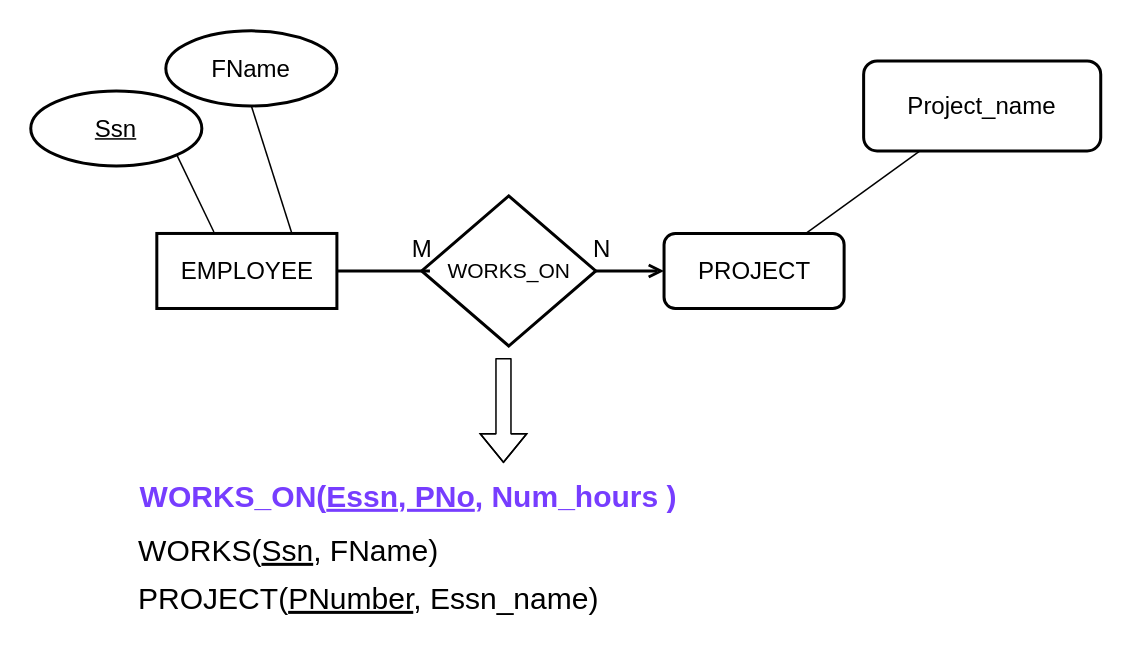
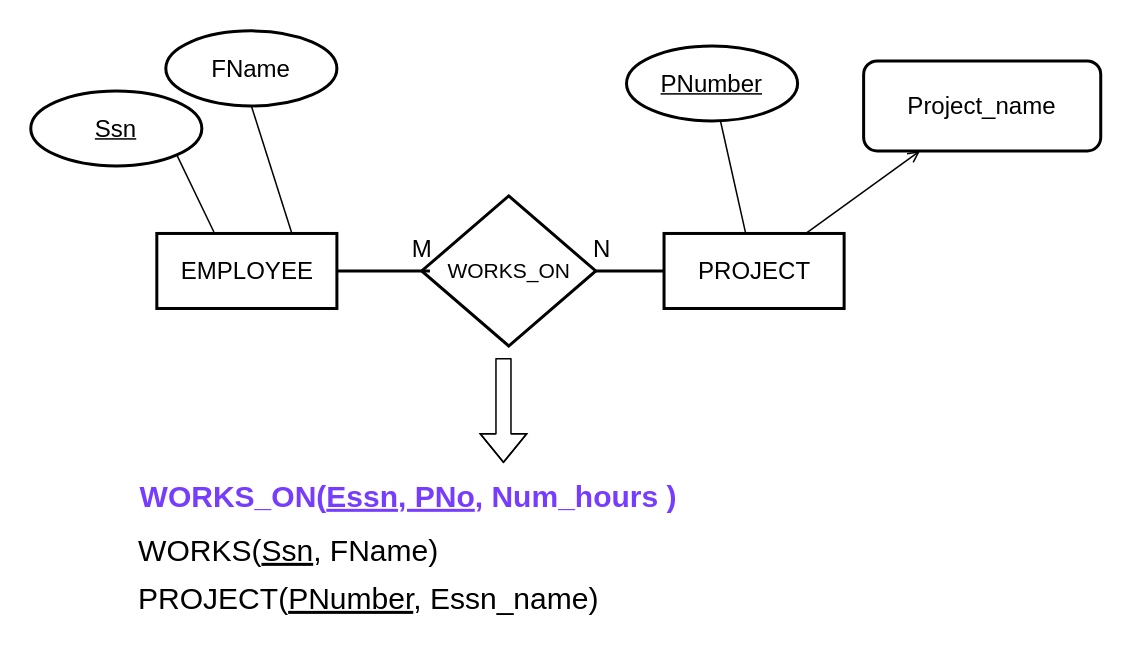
none -> (712, 83)
(916, 154) -> (914, 154)
none -> (733, 177)
(653, 271) -> (655, 271)
(754, 271) -> (754, 271)
